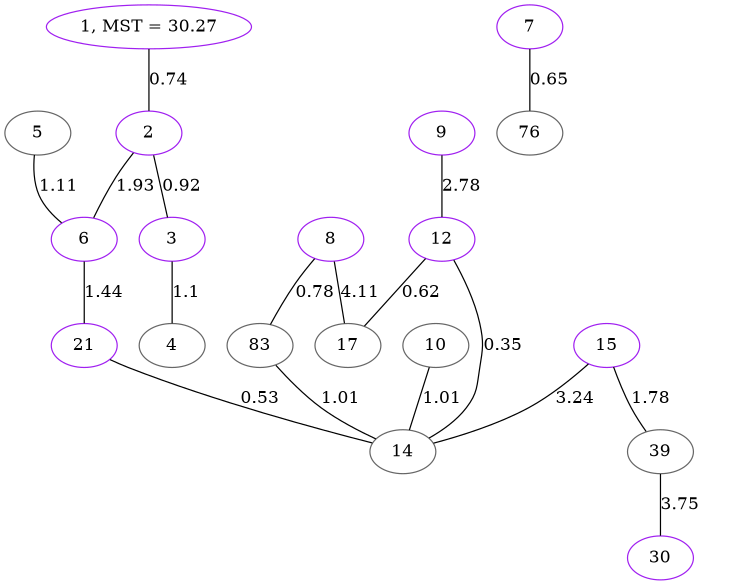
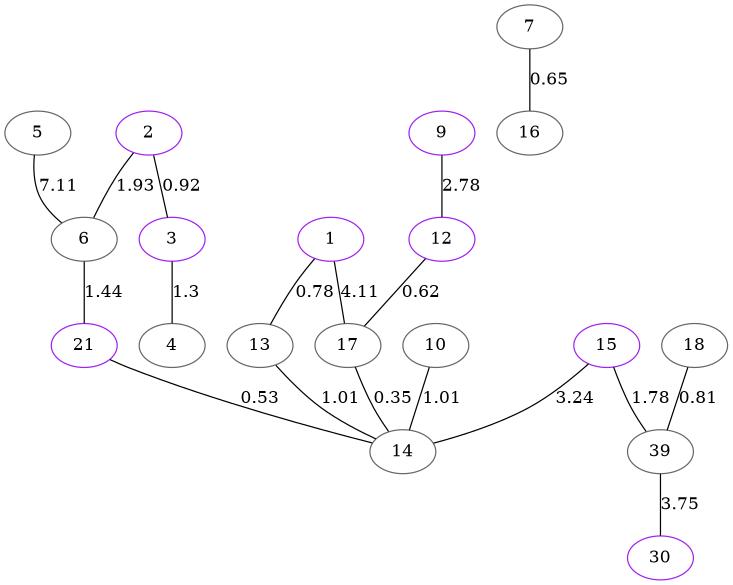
(149, 27) -> none
(530, 27) -> (530, 27)
(530, 133) -> (530, 133)
(59, 186) -> (59, 186)
(84, 239) -> (84, 239)
(331, 239) -> (331, 239)
(186, 292) -> (186, 292)
(260, 345) -> (260, 345)
none -> (695, 345)
(481, 357) -> (370, 400)
